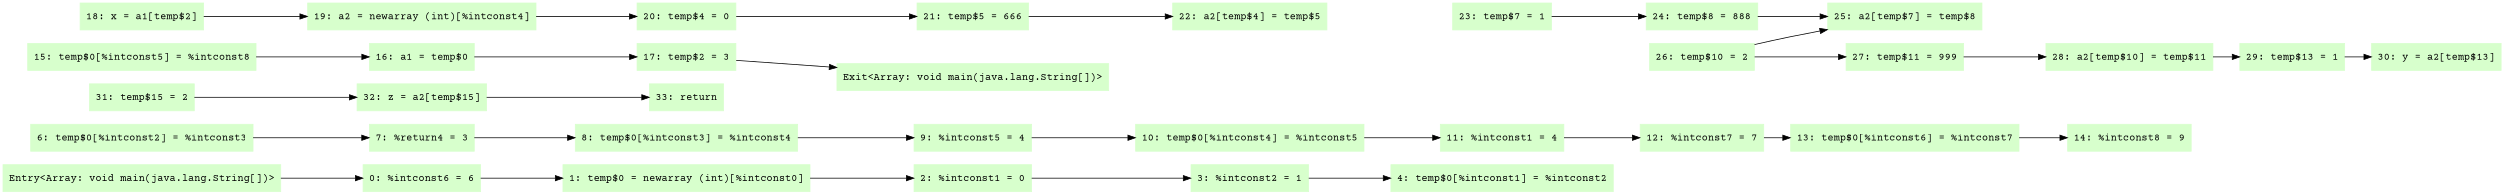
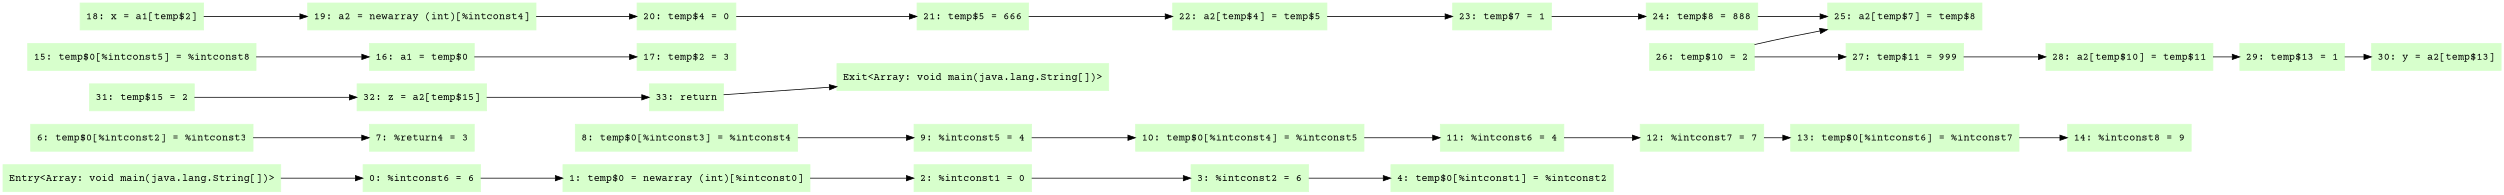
none -> (1386, 16)
(783, 64) -> (776, 91)
(521, 138) -> none
(1502, 138) -> (1502, 138)
(1250, 178) -> (1250, 178)
